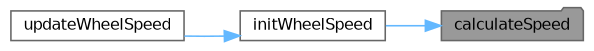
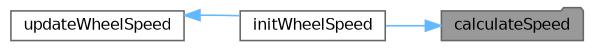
(204, 36) -> (220, 15)
